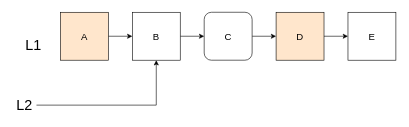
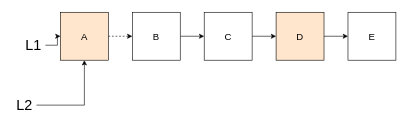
(117, 36) -> (117, 36)
(228, 36) -> (228, 36)
none -> (57, 41)
(84, 105) -> (84, 86)
